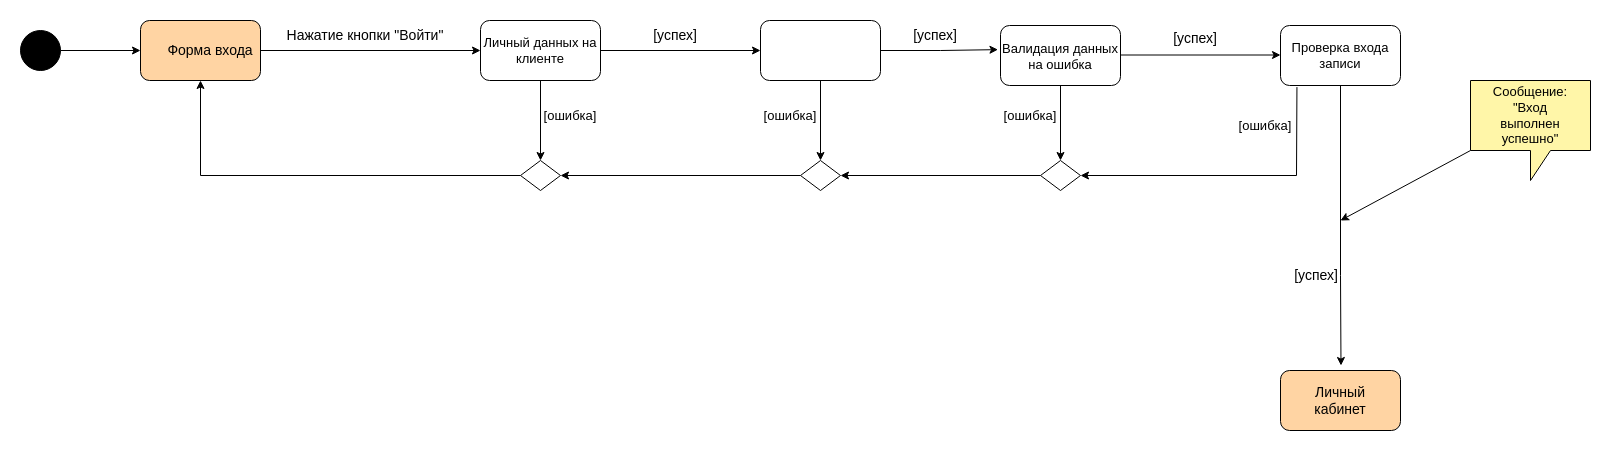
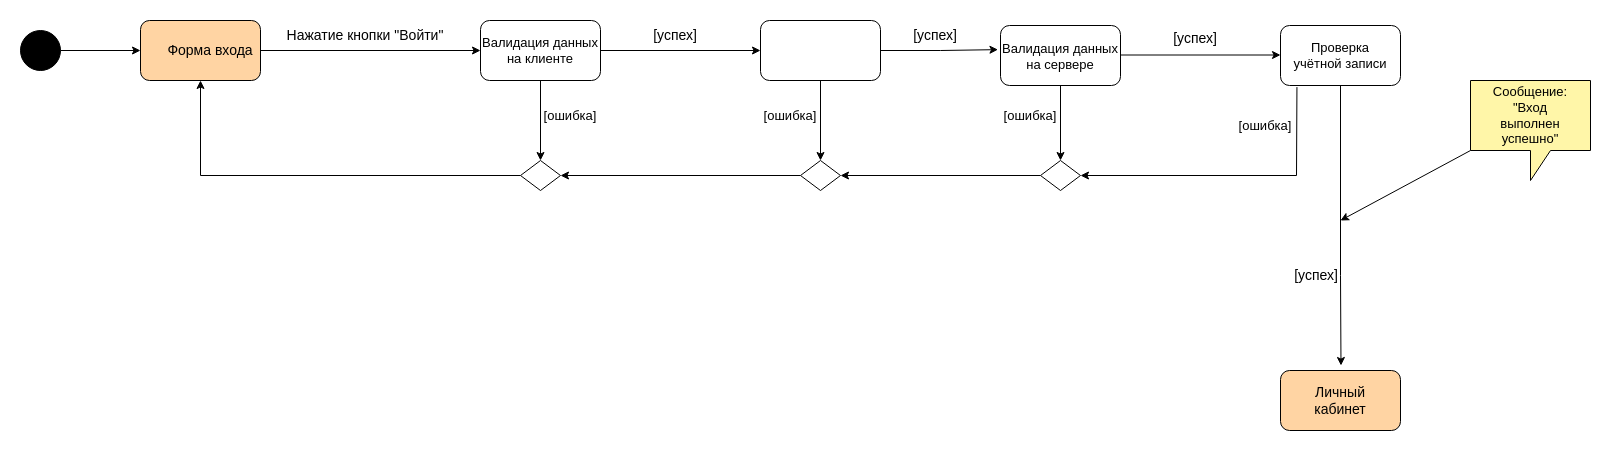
(541, 51) -> (541, 51)
(1341, 56) -> (1341, 56)
(1061, 57) -> (1061, 57)
